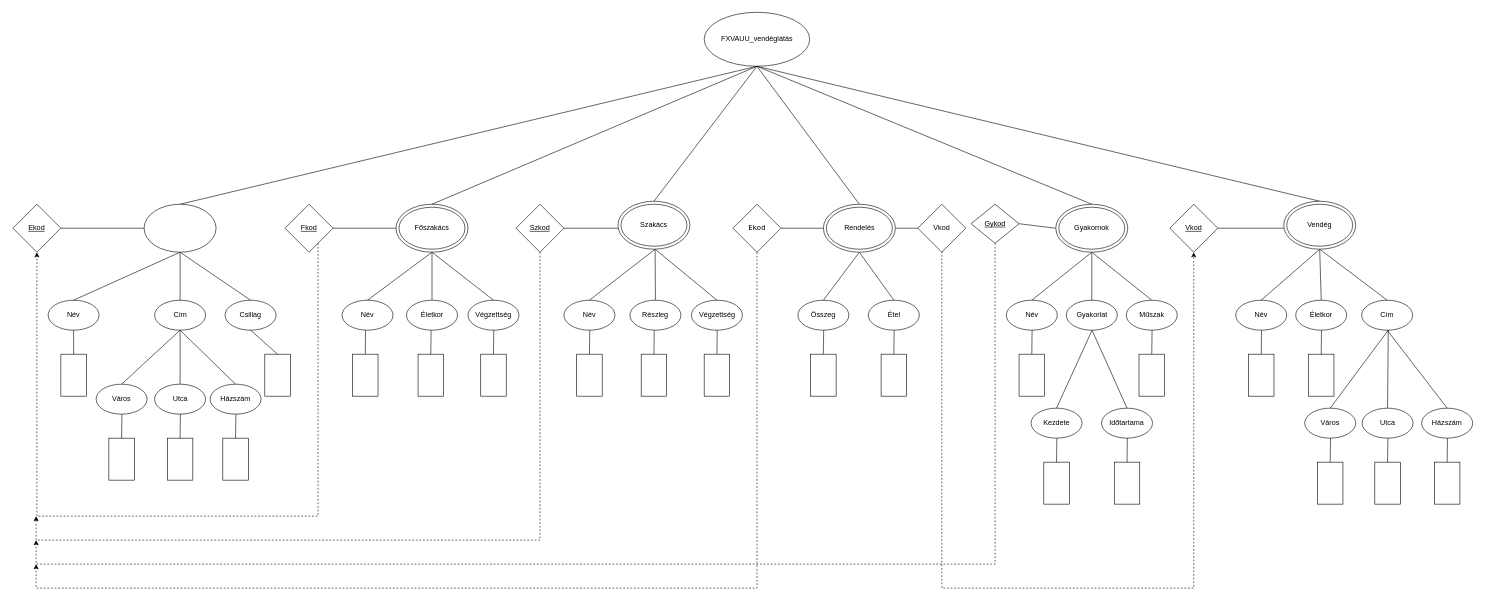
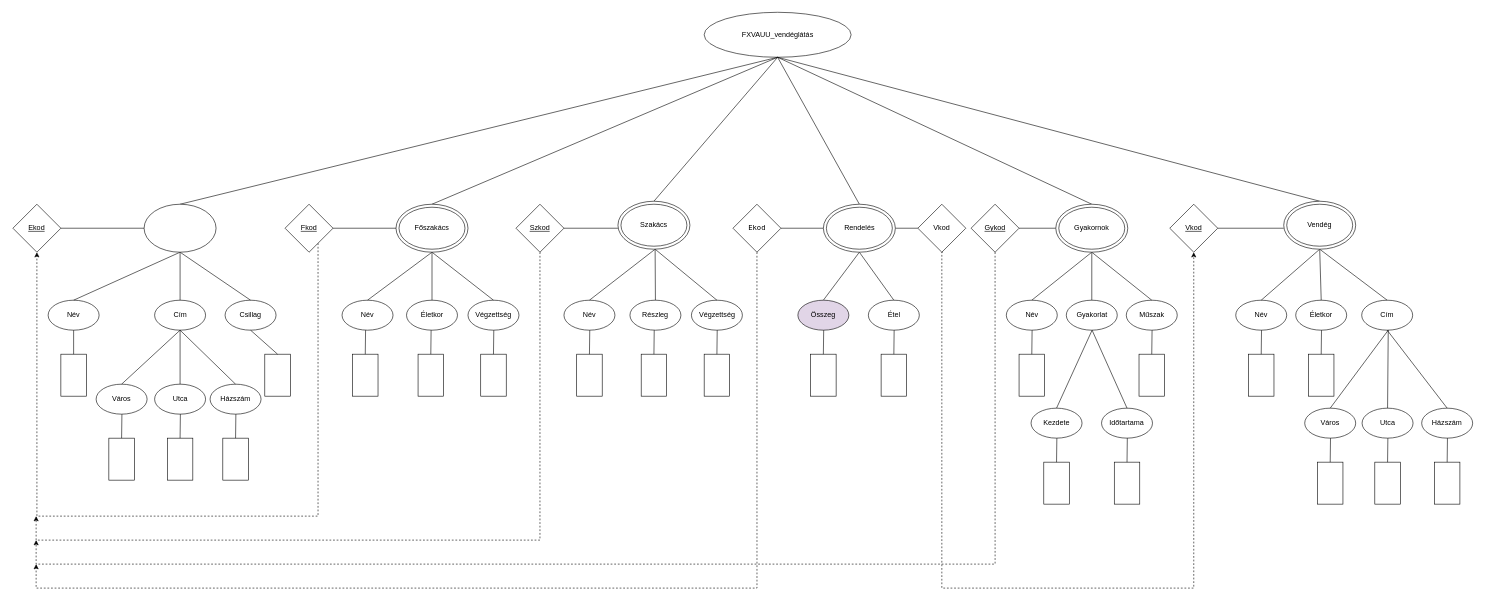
(757, 39) -> (777, 35)
(995, 224) -> (995, 228)
(823, 315) -> (823, 315)
